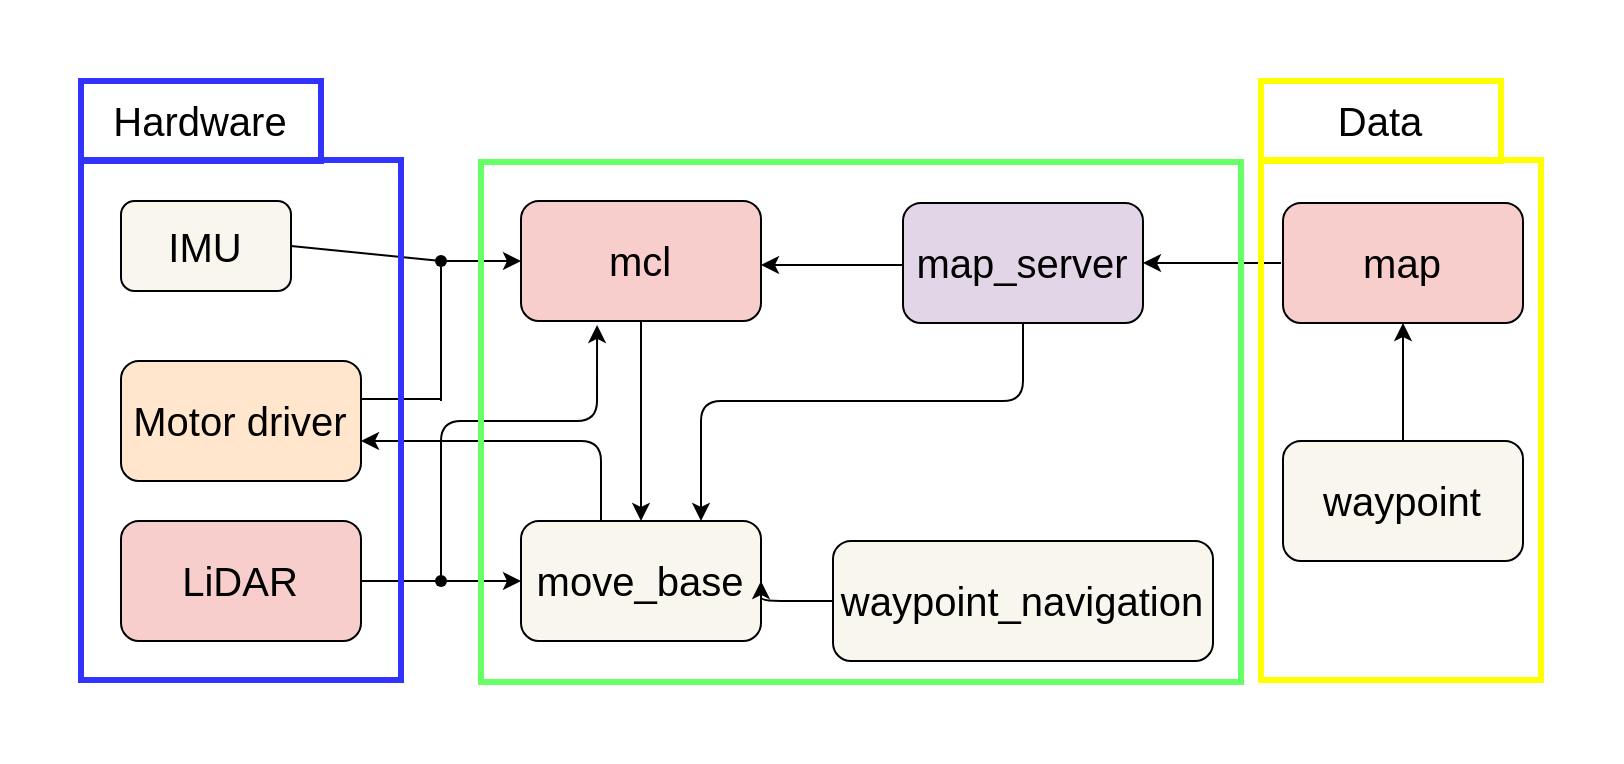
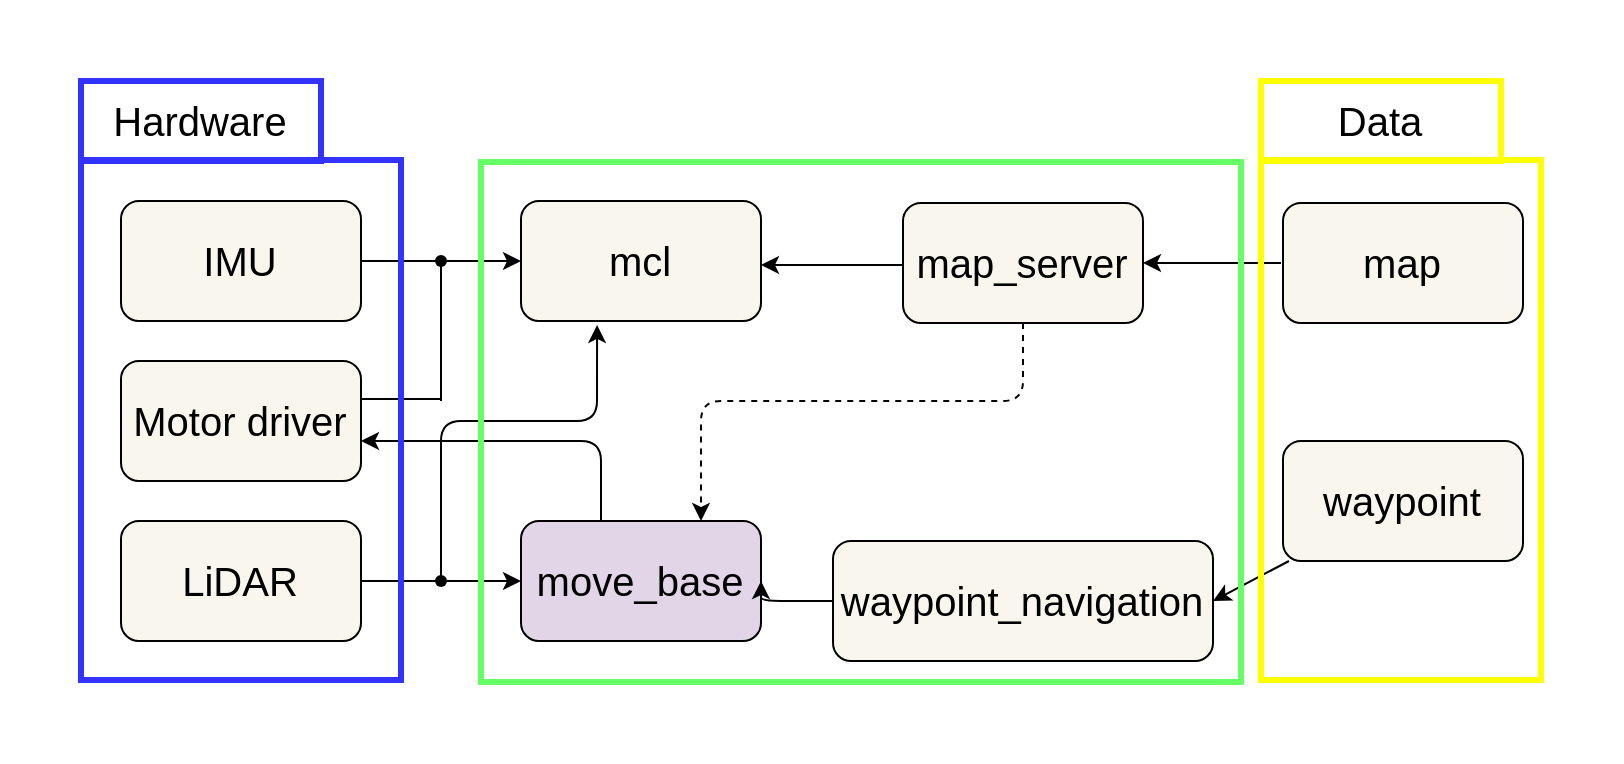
(206, 246) -> (241, 261)
(641, 261) -> (641, 261)
(1023, 263) -> (1023, 263)
(1403, 263) -> (1403, 263)
(1403, 389) -> (1257, 578)
(846, 401) -> (846, 401)
(641, 414) -> none
(241, 421) -> (241, 421)
(241, 581) -> (241, 581)
(641, 581) -> (641, 581)
